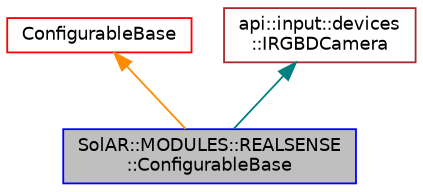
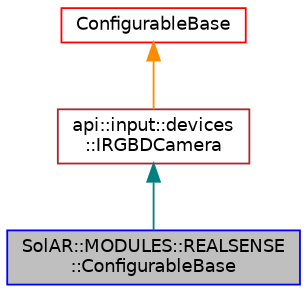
(156, 98) -> (154, 85)
